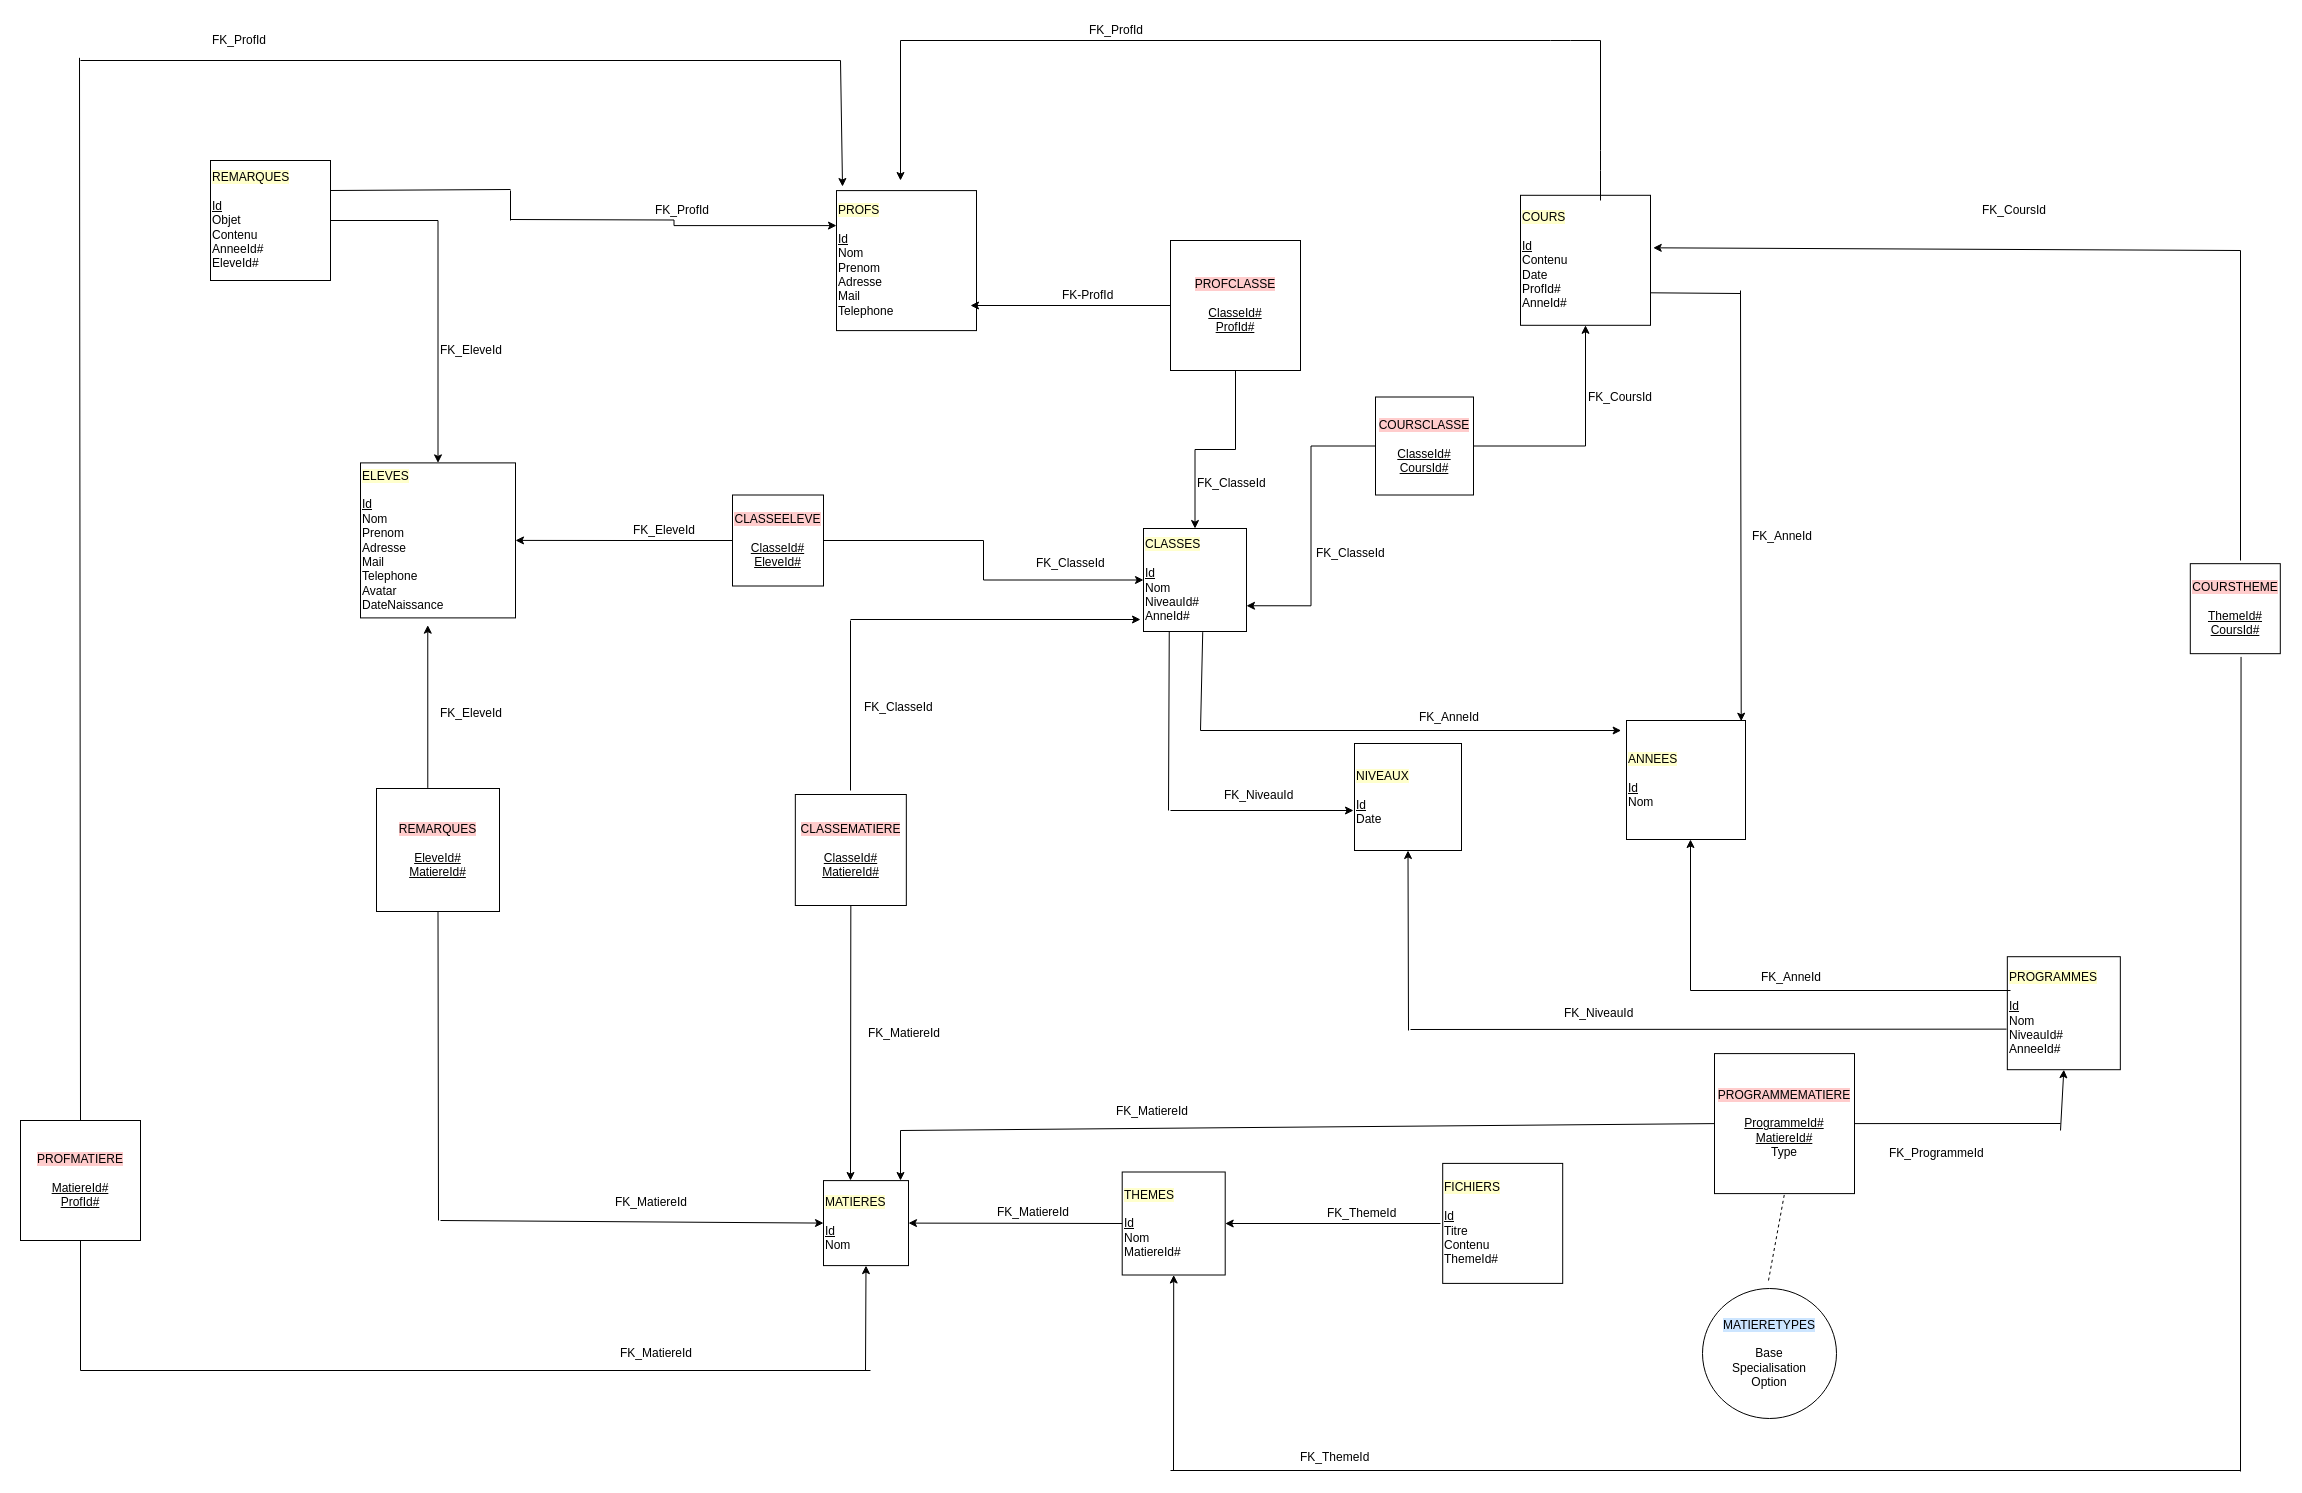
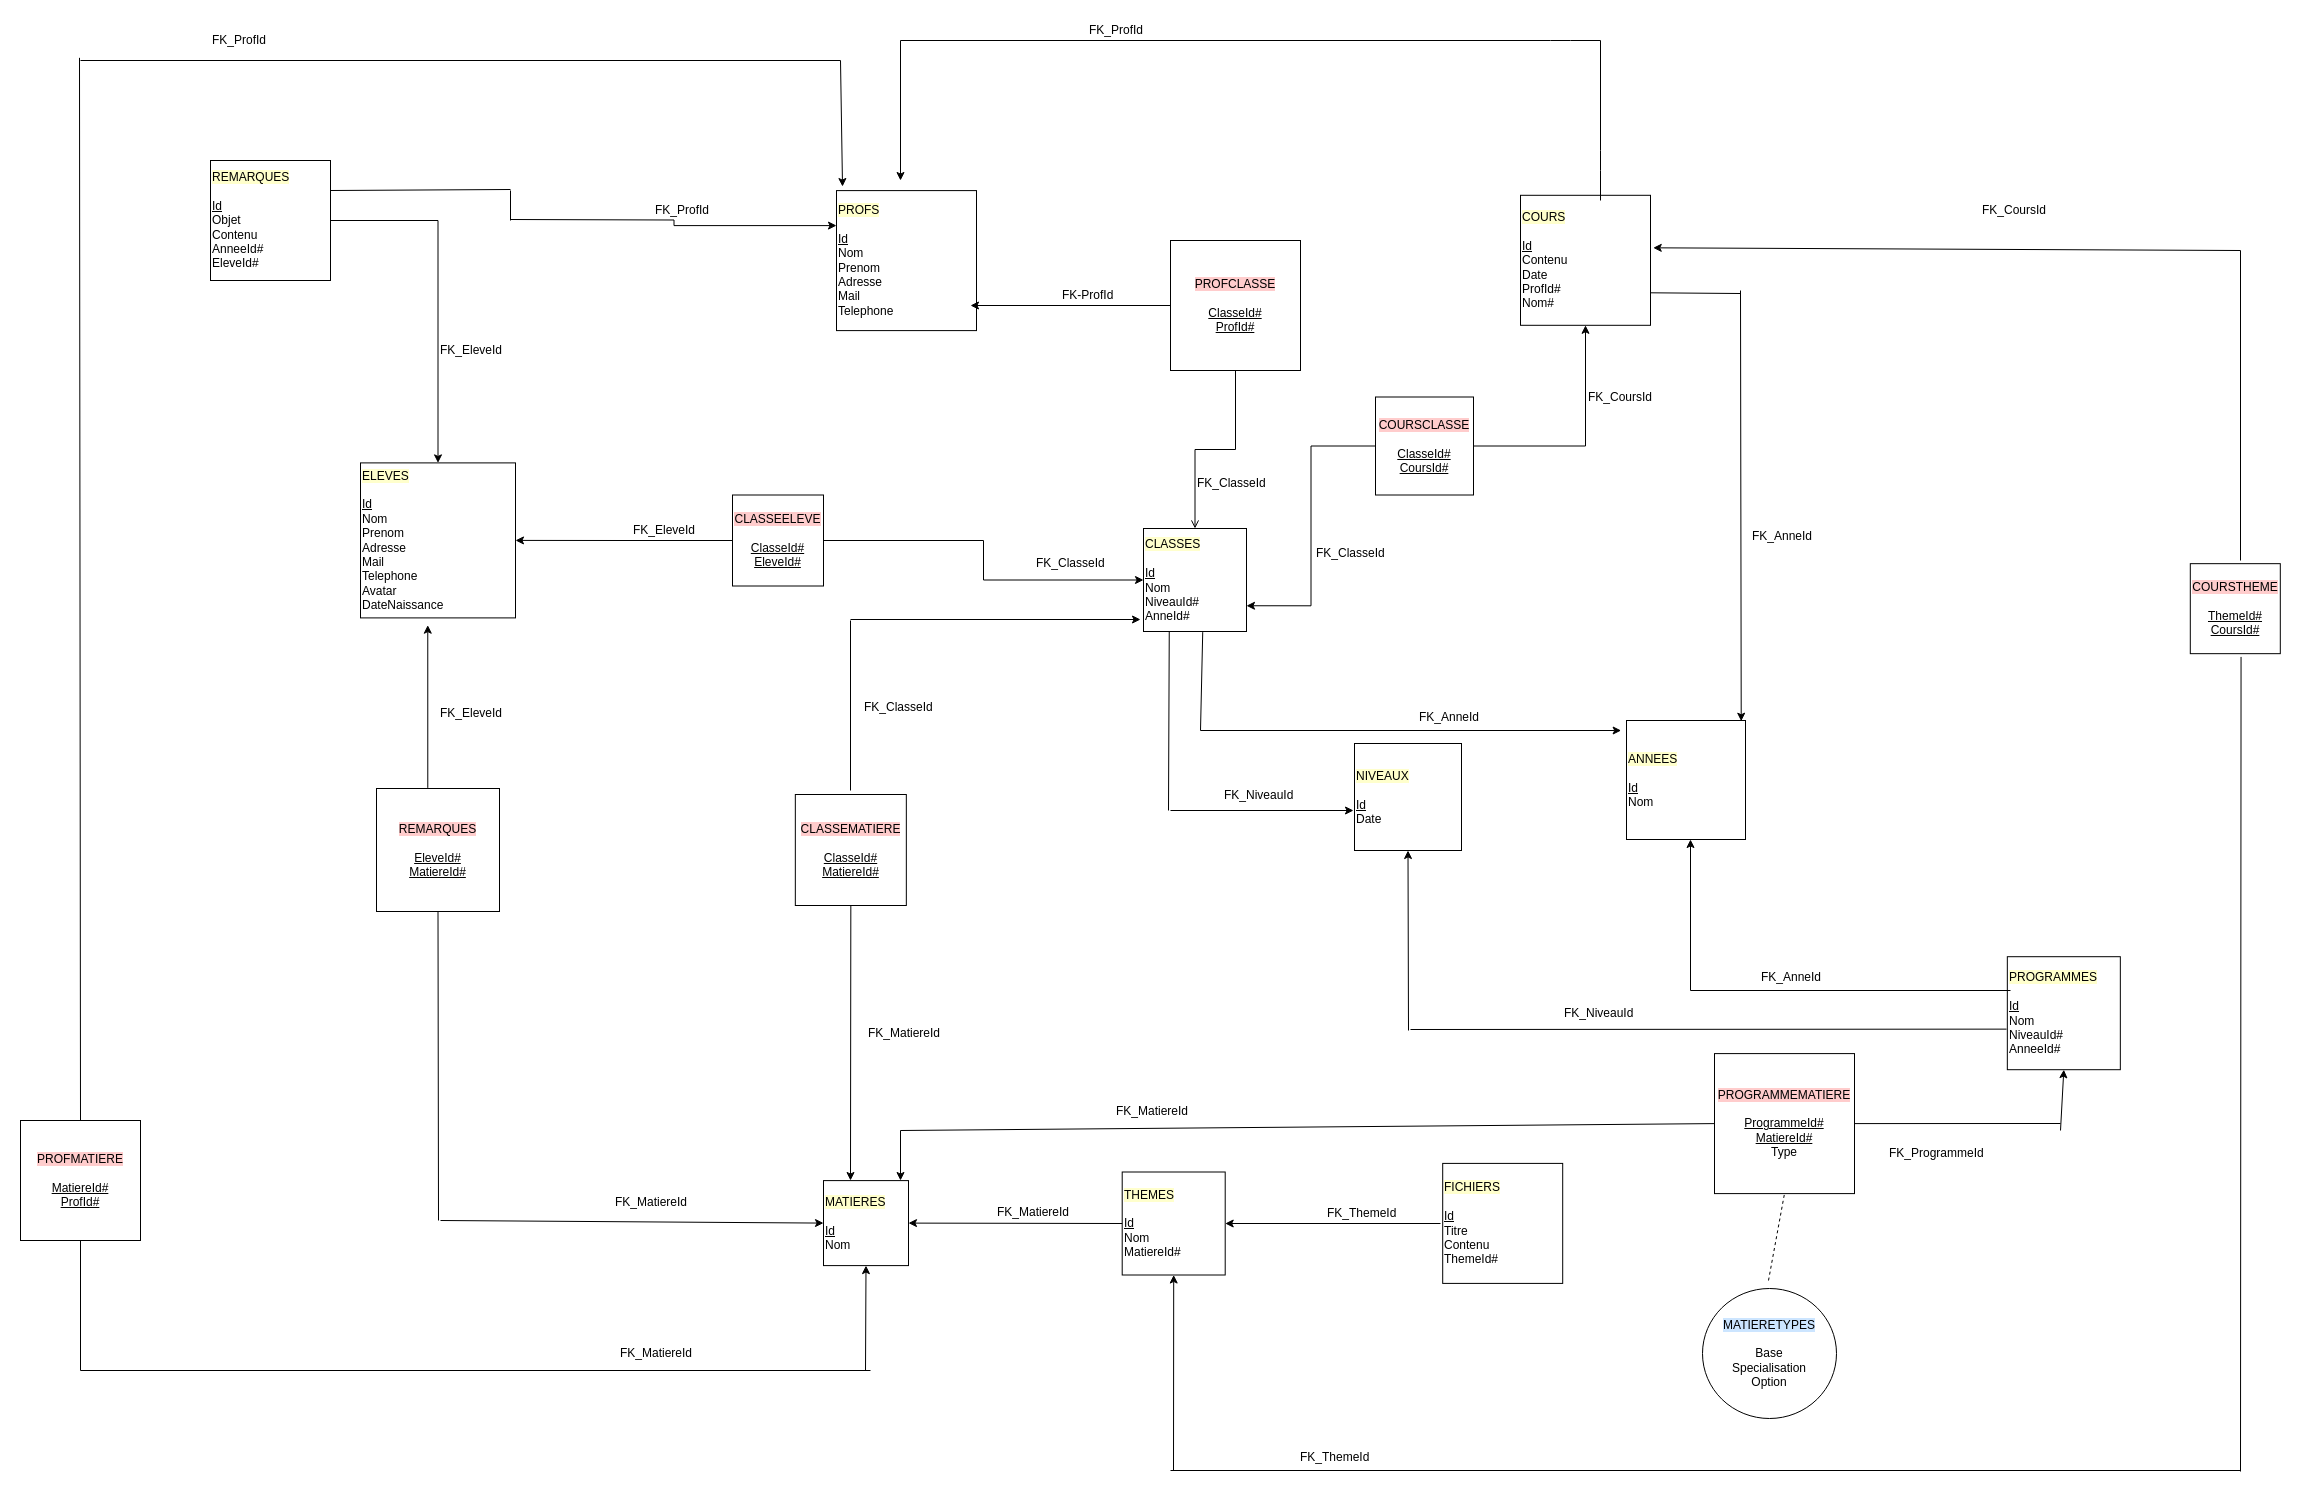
(1546, 261) -> (1546, 261)
(1195, 520) -> (1195, 521)
